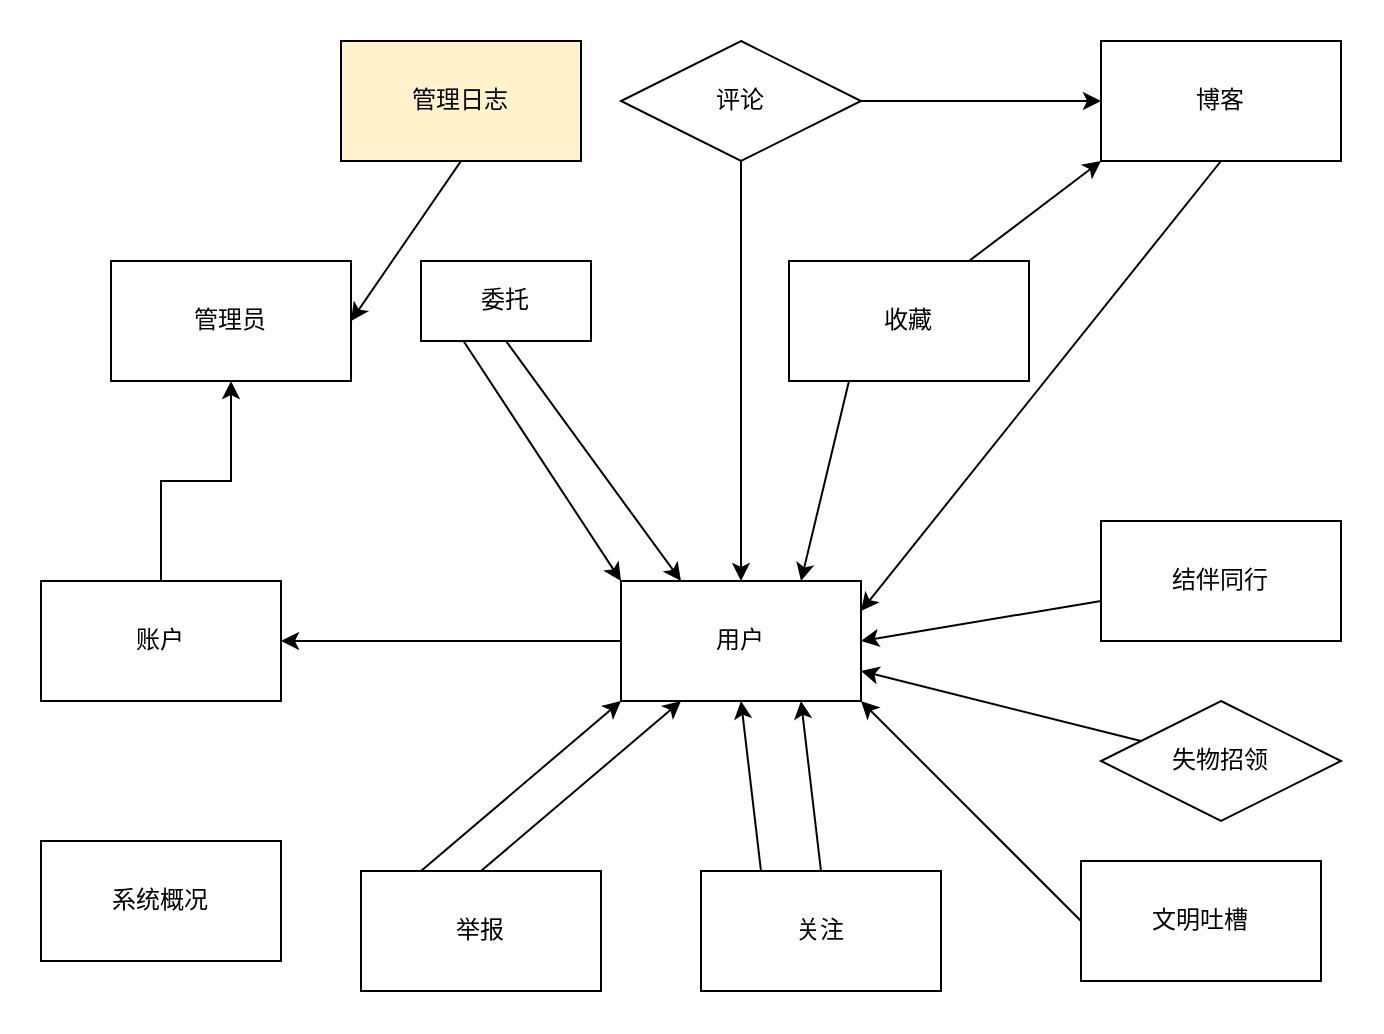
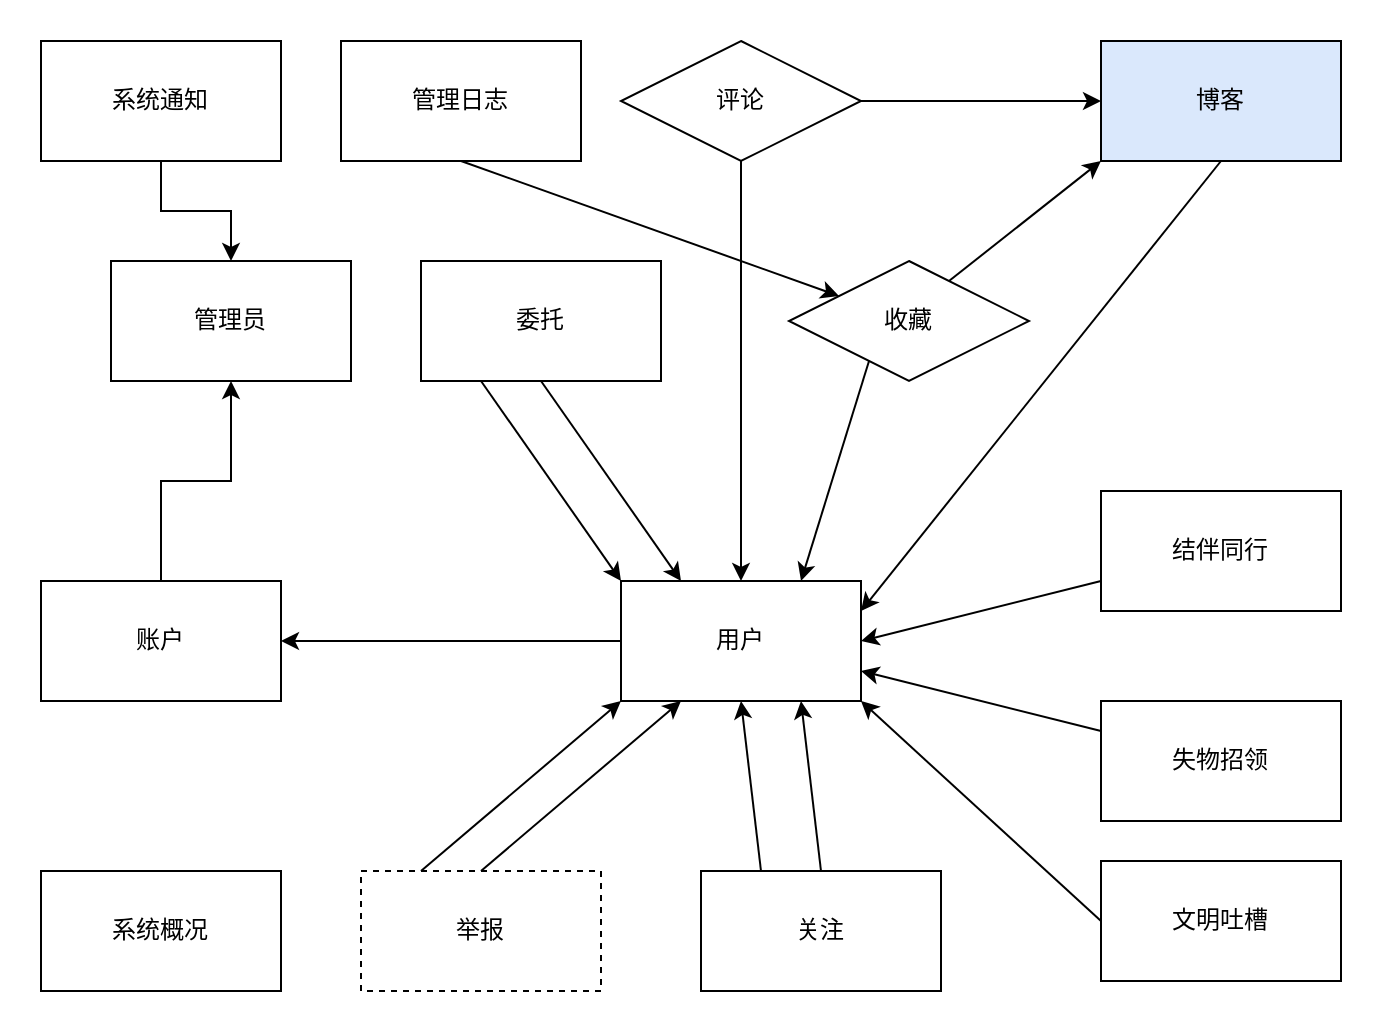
none -> (161, 101)
(461, 101) -> (461, 101)
(1221, 101) -> (1221, 101)
none -> (189, 211)
(410, 235) -> (644, 226)
(506, 301) -> (541, 321)
(909, 321) -> (909, 321)
(1221, 581) -> (1221, 551)
(1221, 761) -> (1221, 761)
(161, 901) -> (161, 931)
(1201, 921) -> (1221, 921)
(481, 931) -> (481, 931)
